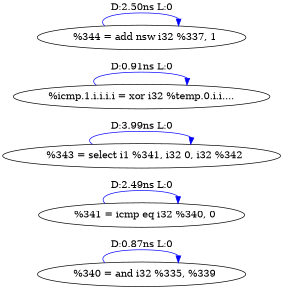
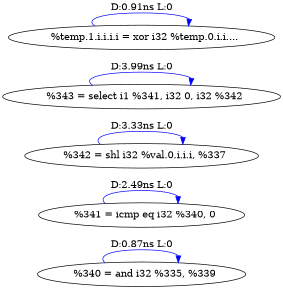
(142, 37) -> none
(142, 97) -> (142, 37)
none -> (142, 156)
